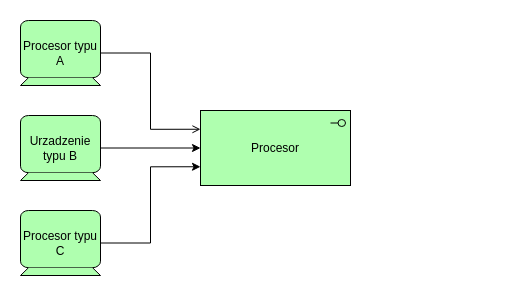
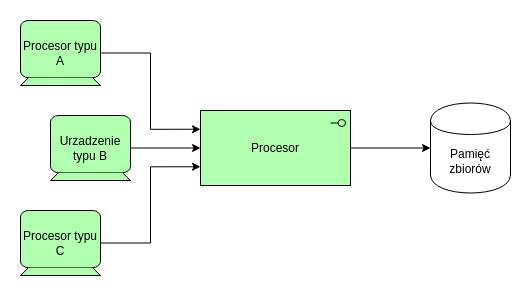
(194, 129) -> (192, 129)
(61, 148) -> (91, 148)
none -> (387, 148)
none -> (471, 148)
